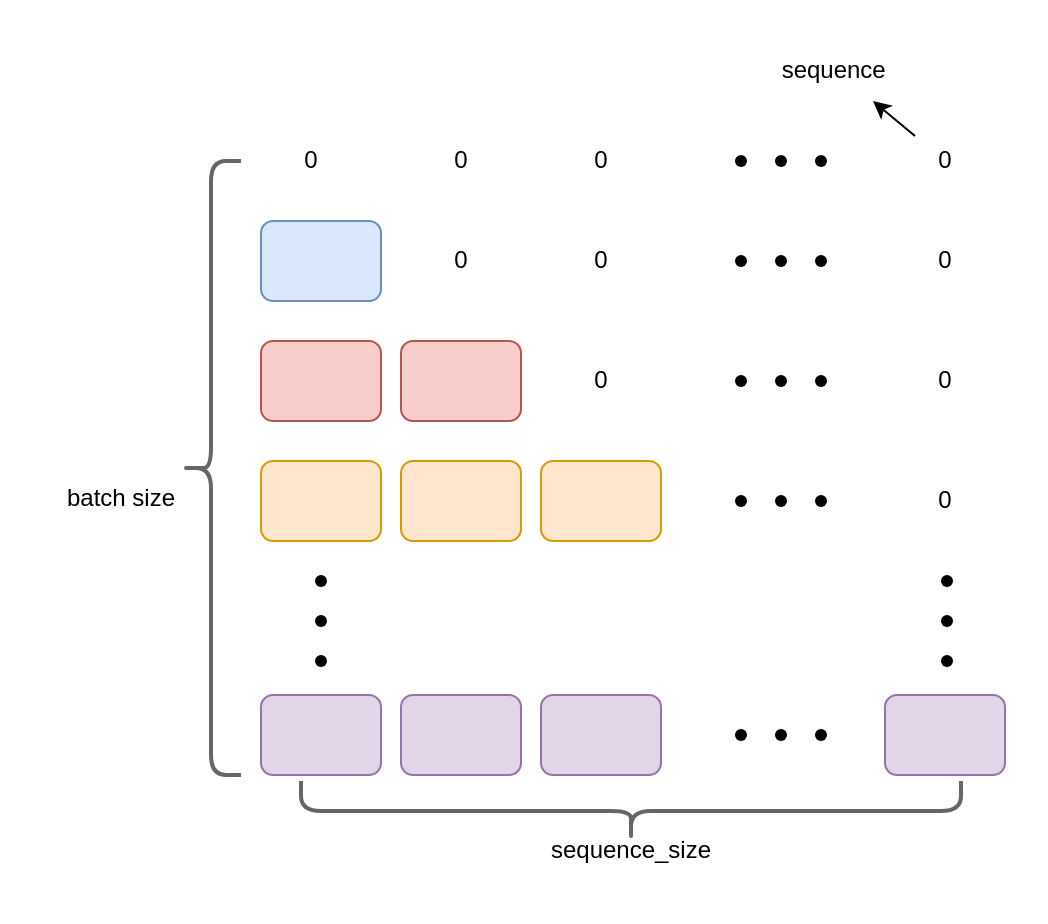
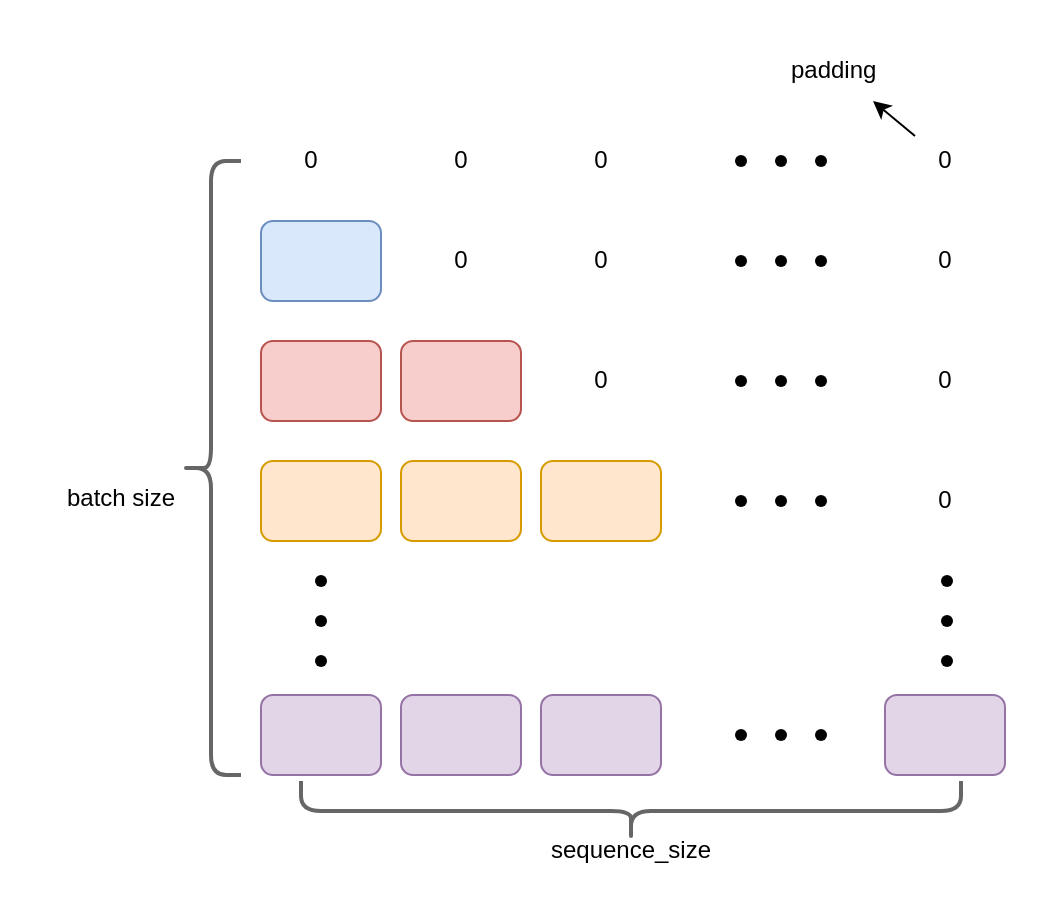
(838, 71) -> (838, 71)
